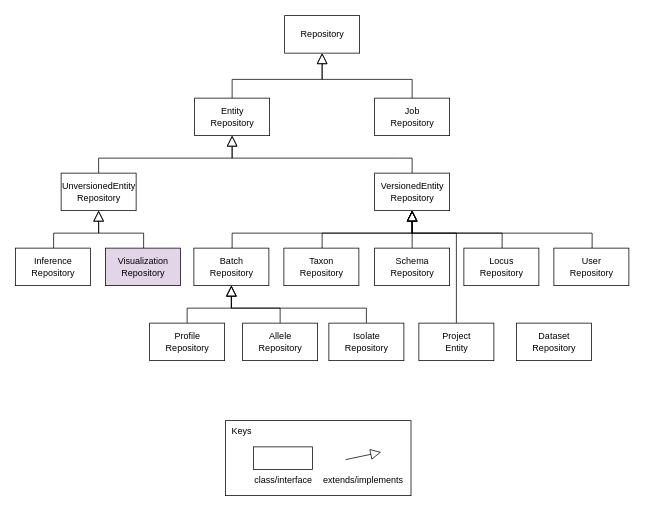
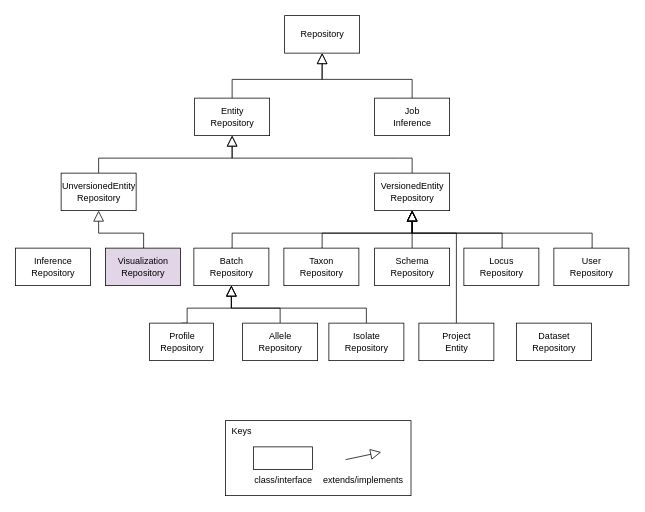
(413, 117) -> (413, 117)
(67, 233) -> none
(187, 342) -> (182, 342)
